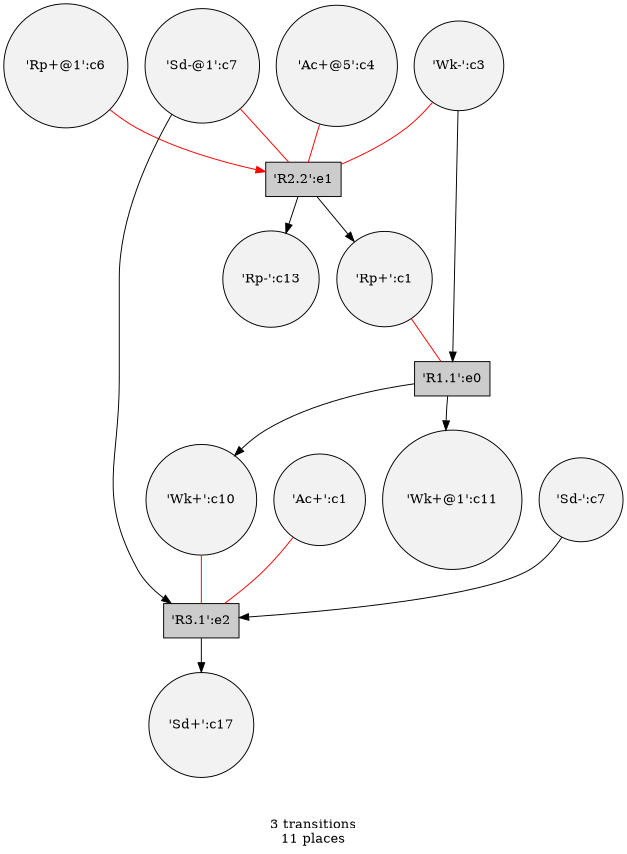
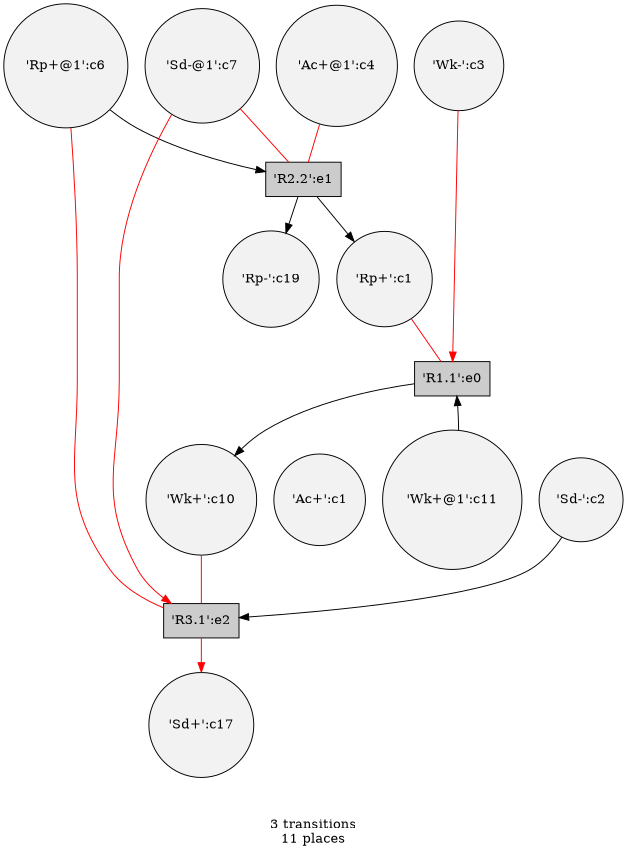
(337, 66) -> (337, 66)
(391, 139) -> none
(180, 147) -> (180, 147)
(455, 231) -> (455, 231)
(271, 279) -> (271, 279)
(119, 358) -> (119, 358)
(447, 408) -> (458, 418)
(581, 500) -> (581, 500)
(261, 573) -> (77, 386)
(201, 650) -> (201, 650)
